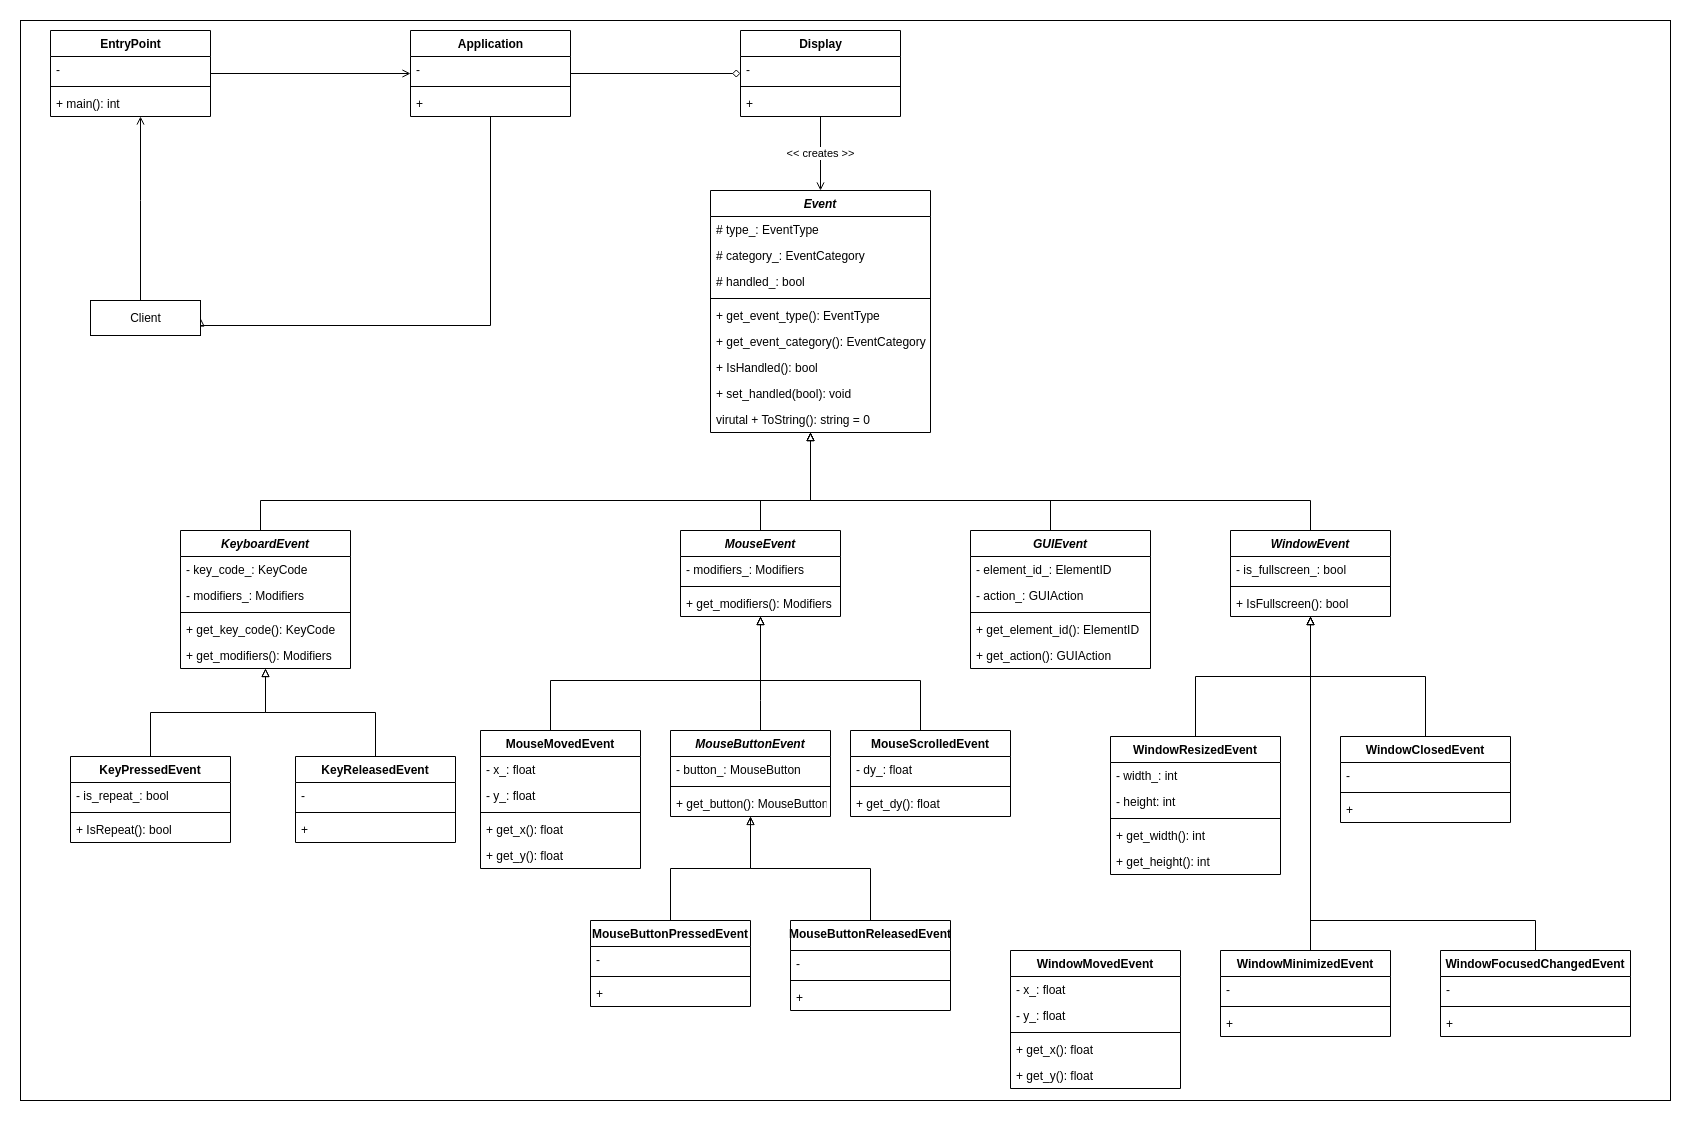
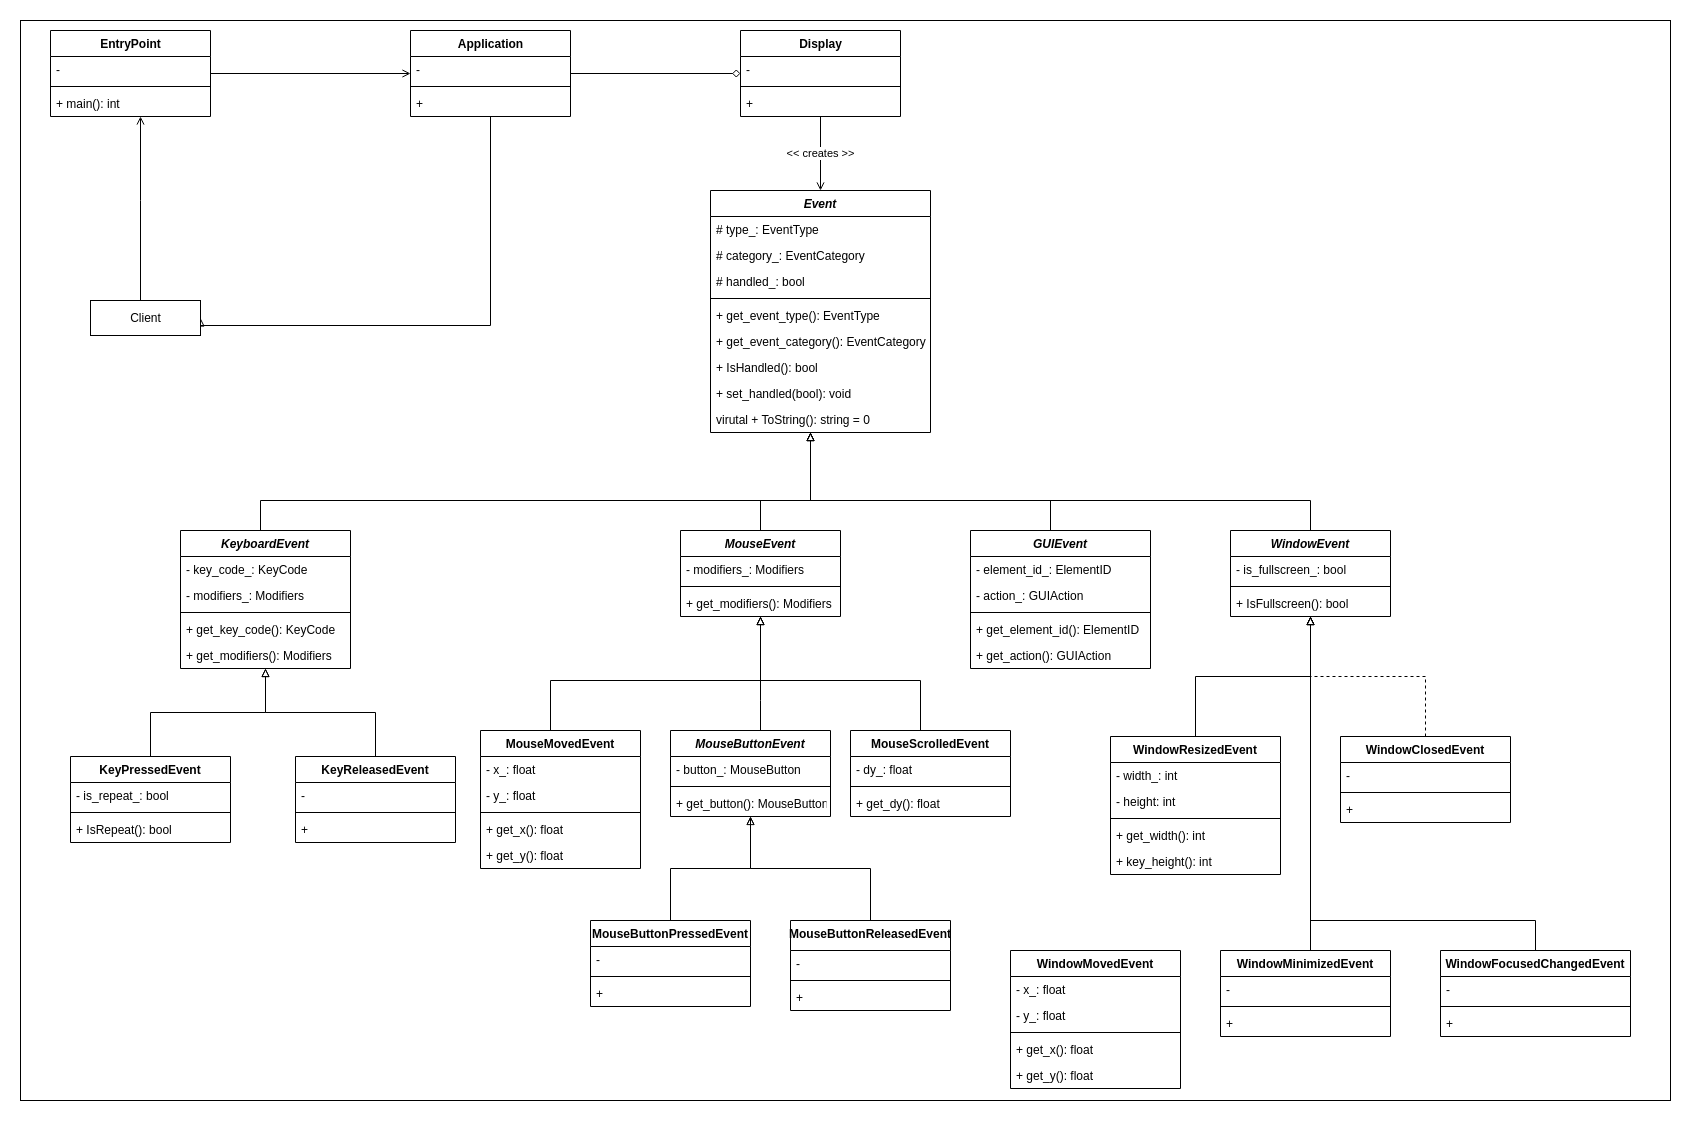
(1398, 677) -> (1398, 677)
(1172, 862) -> (1172, 862)
